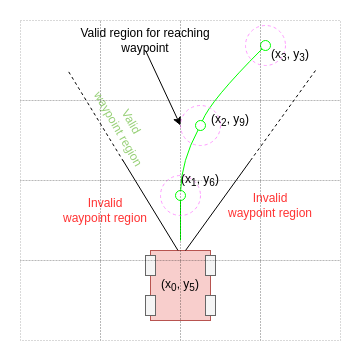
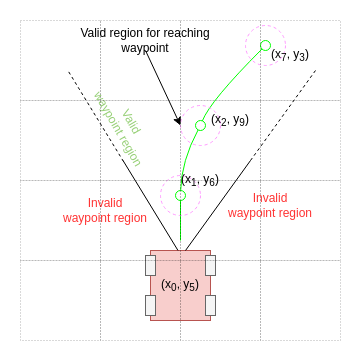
(291, 56) -> (291, 56)
